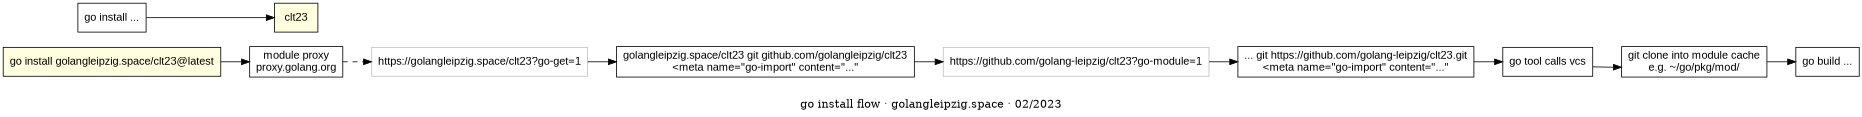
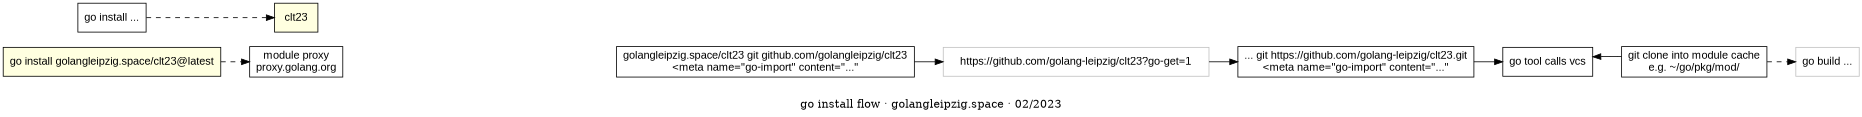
(206, 18) -> (206, 18)
(231, 62) -> (231, 62)
(480, 62) -> none
(1076, 62) -> (1076, 62)
(1777, 62) -> (1777, 62)
(1828, 62) -> (1828, 62)
(1603, 67) -> (1611, 56)
